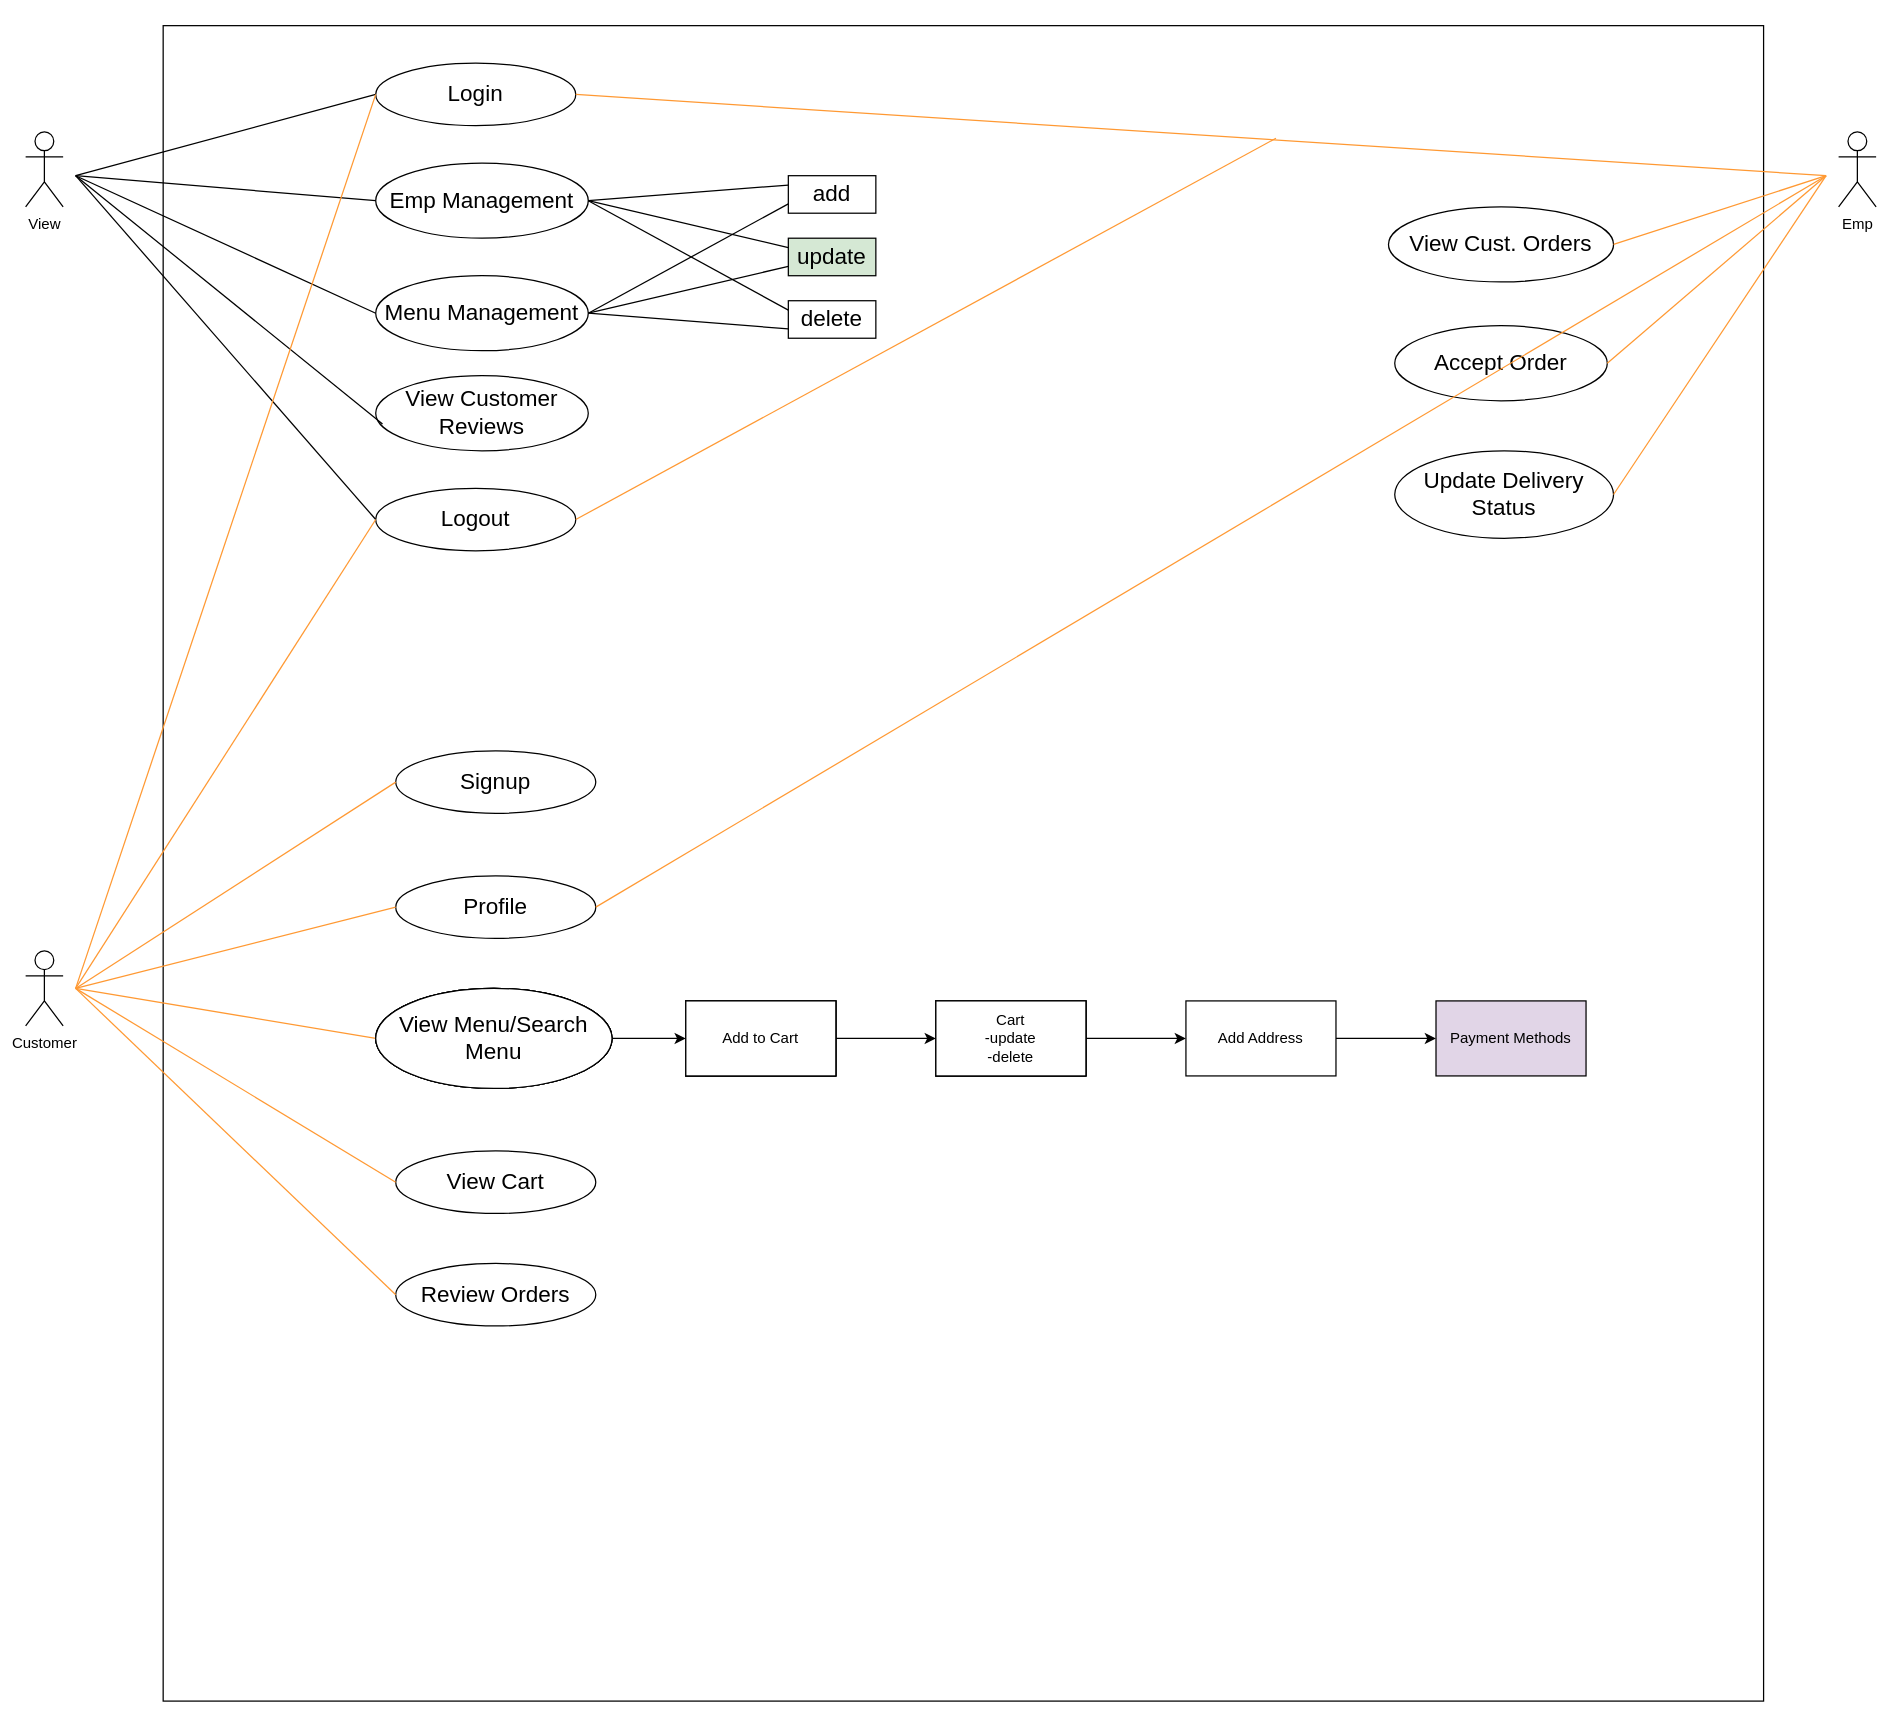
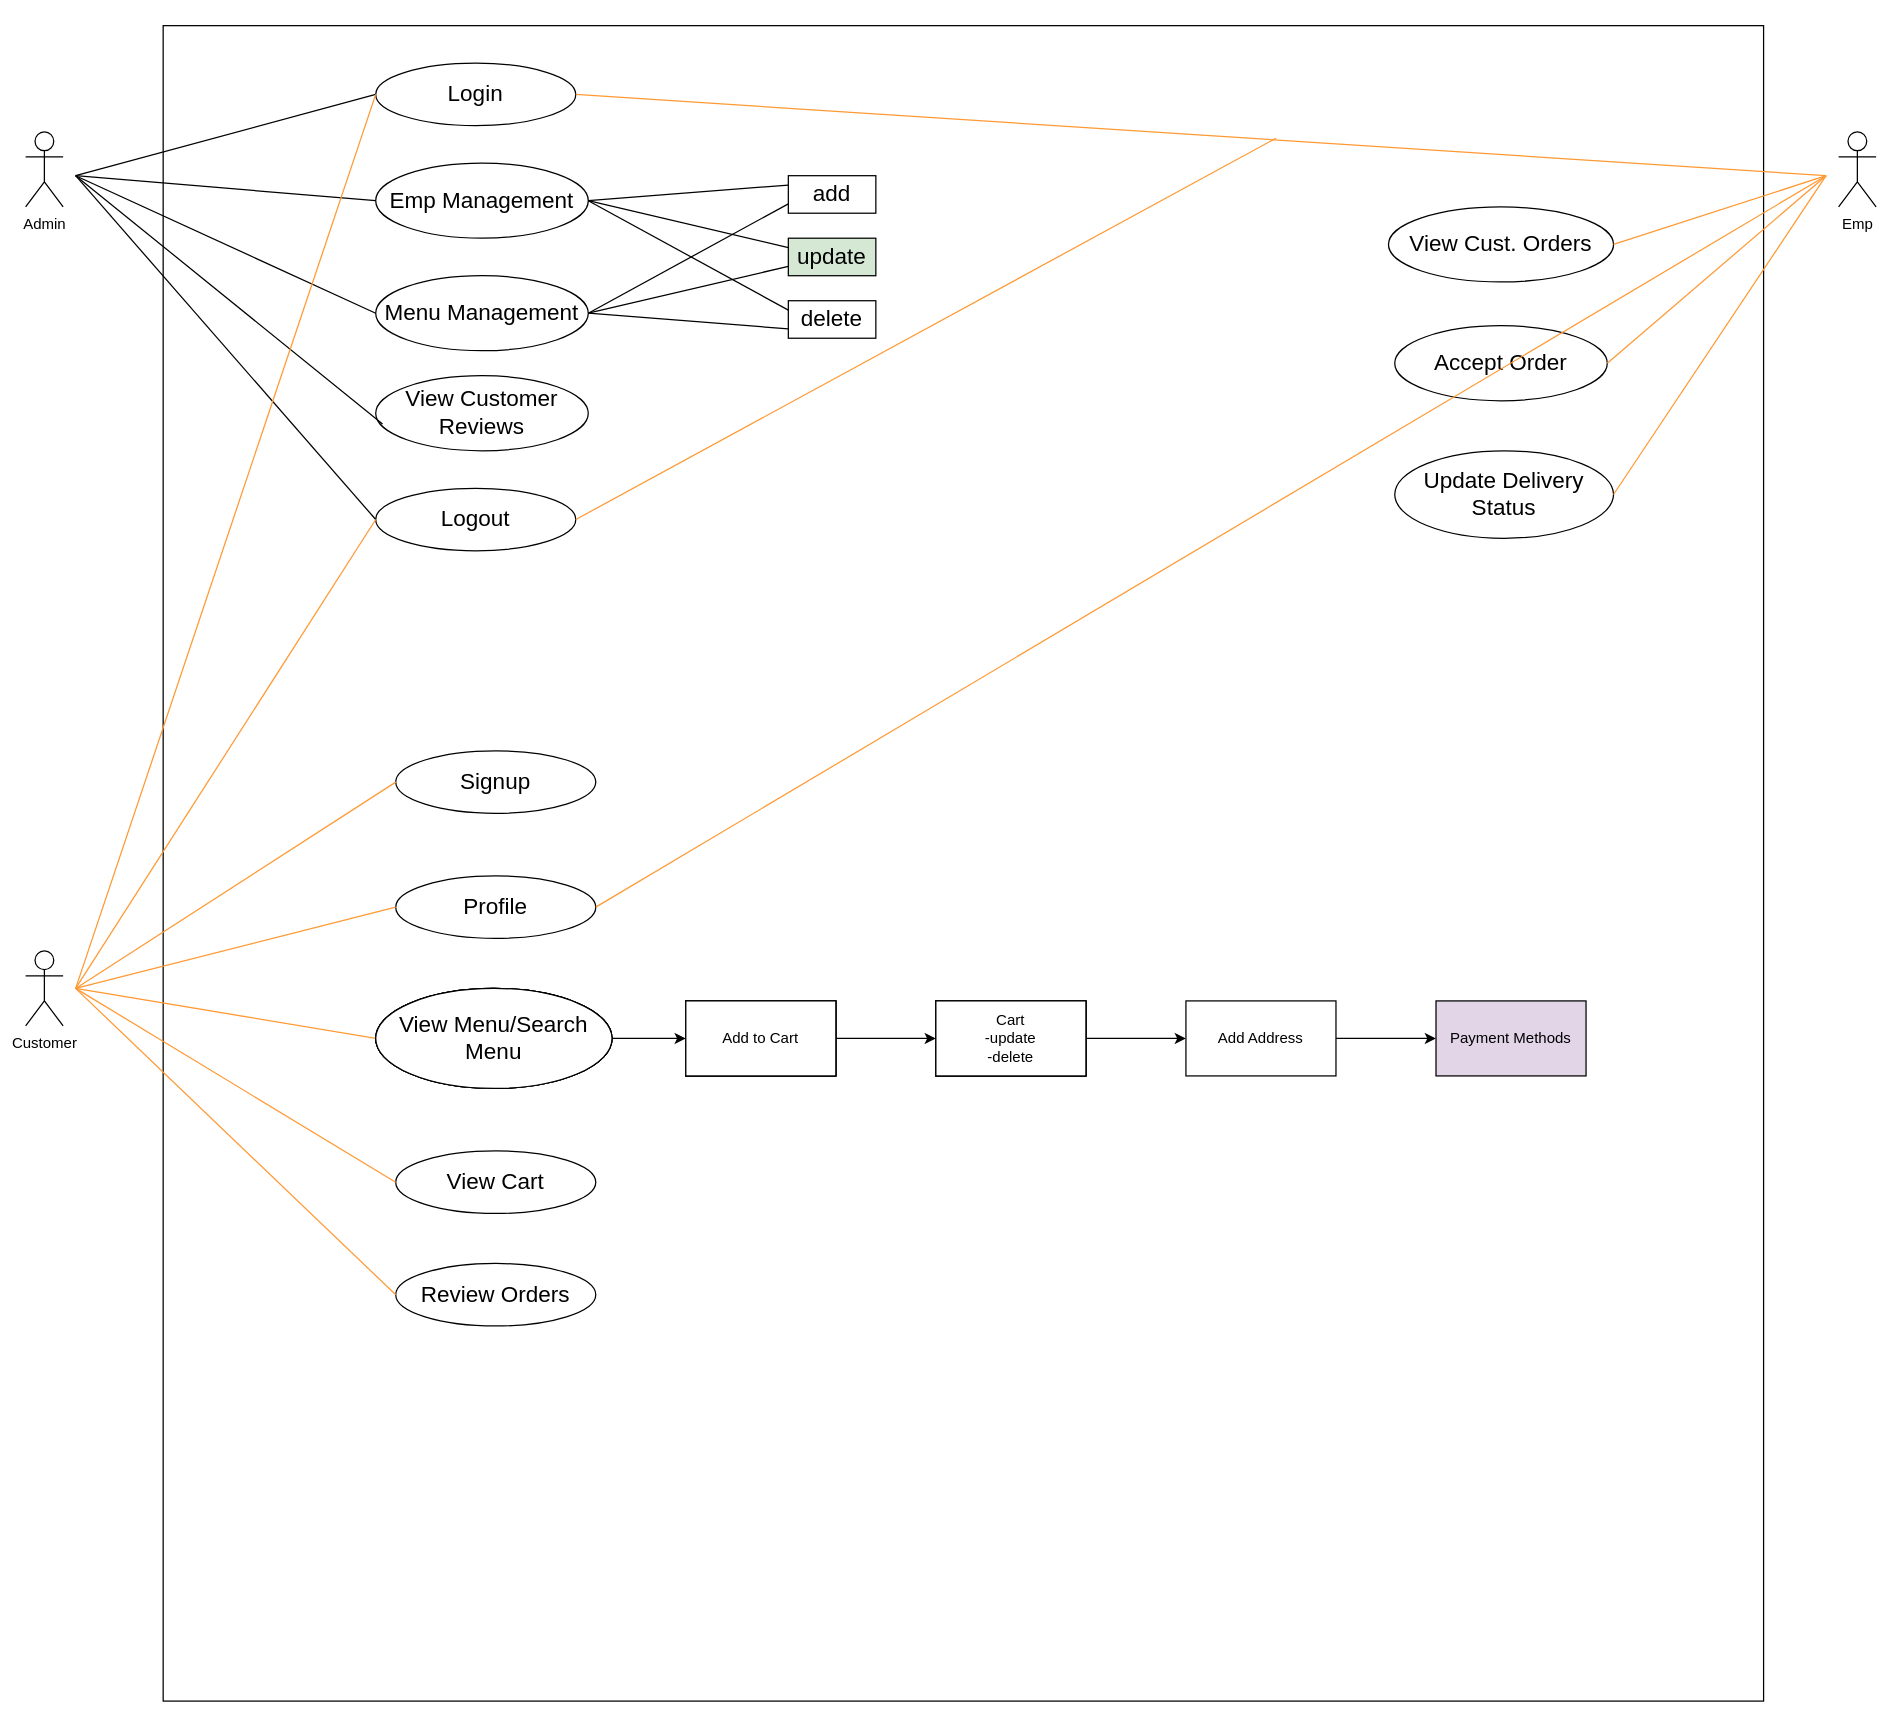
(45, 225) -> (45, 225)
